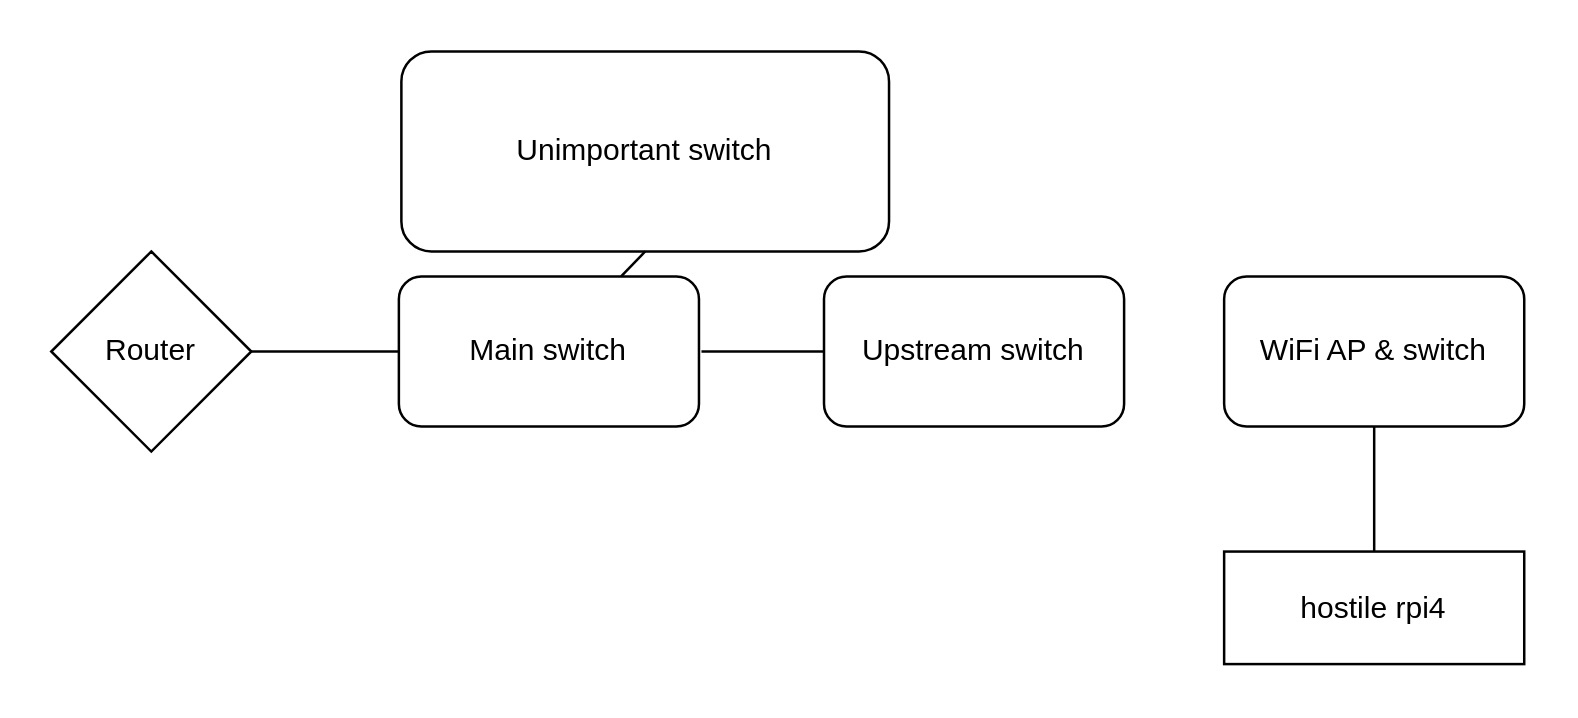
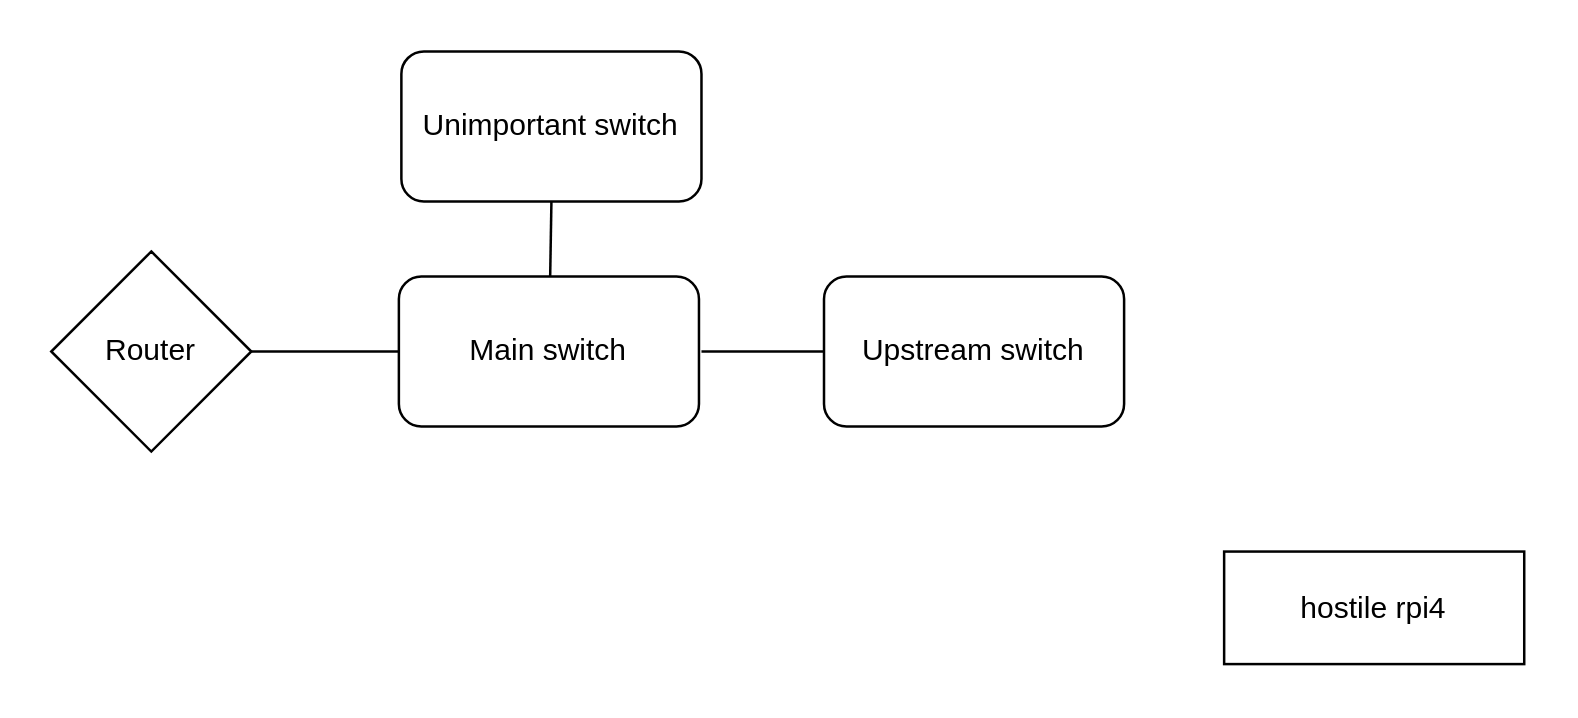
(645, 151) -> (551, 126)
(1374, 351) -> none
(1374, 488) -> none
